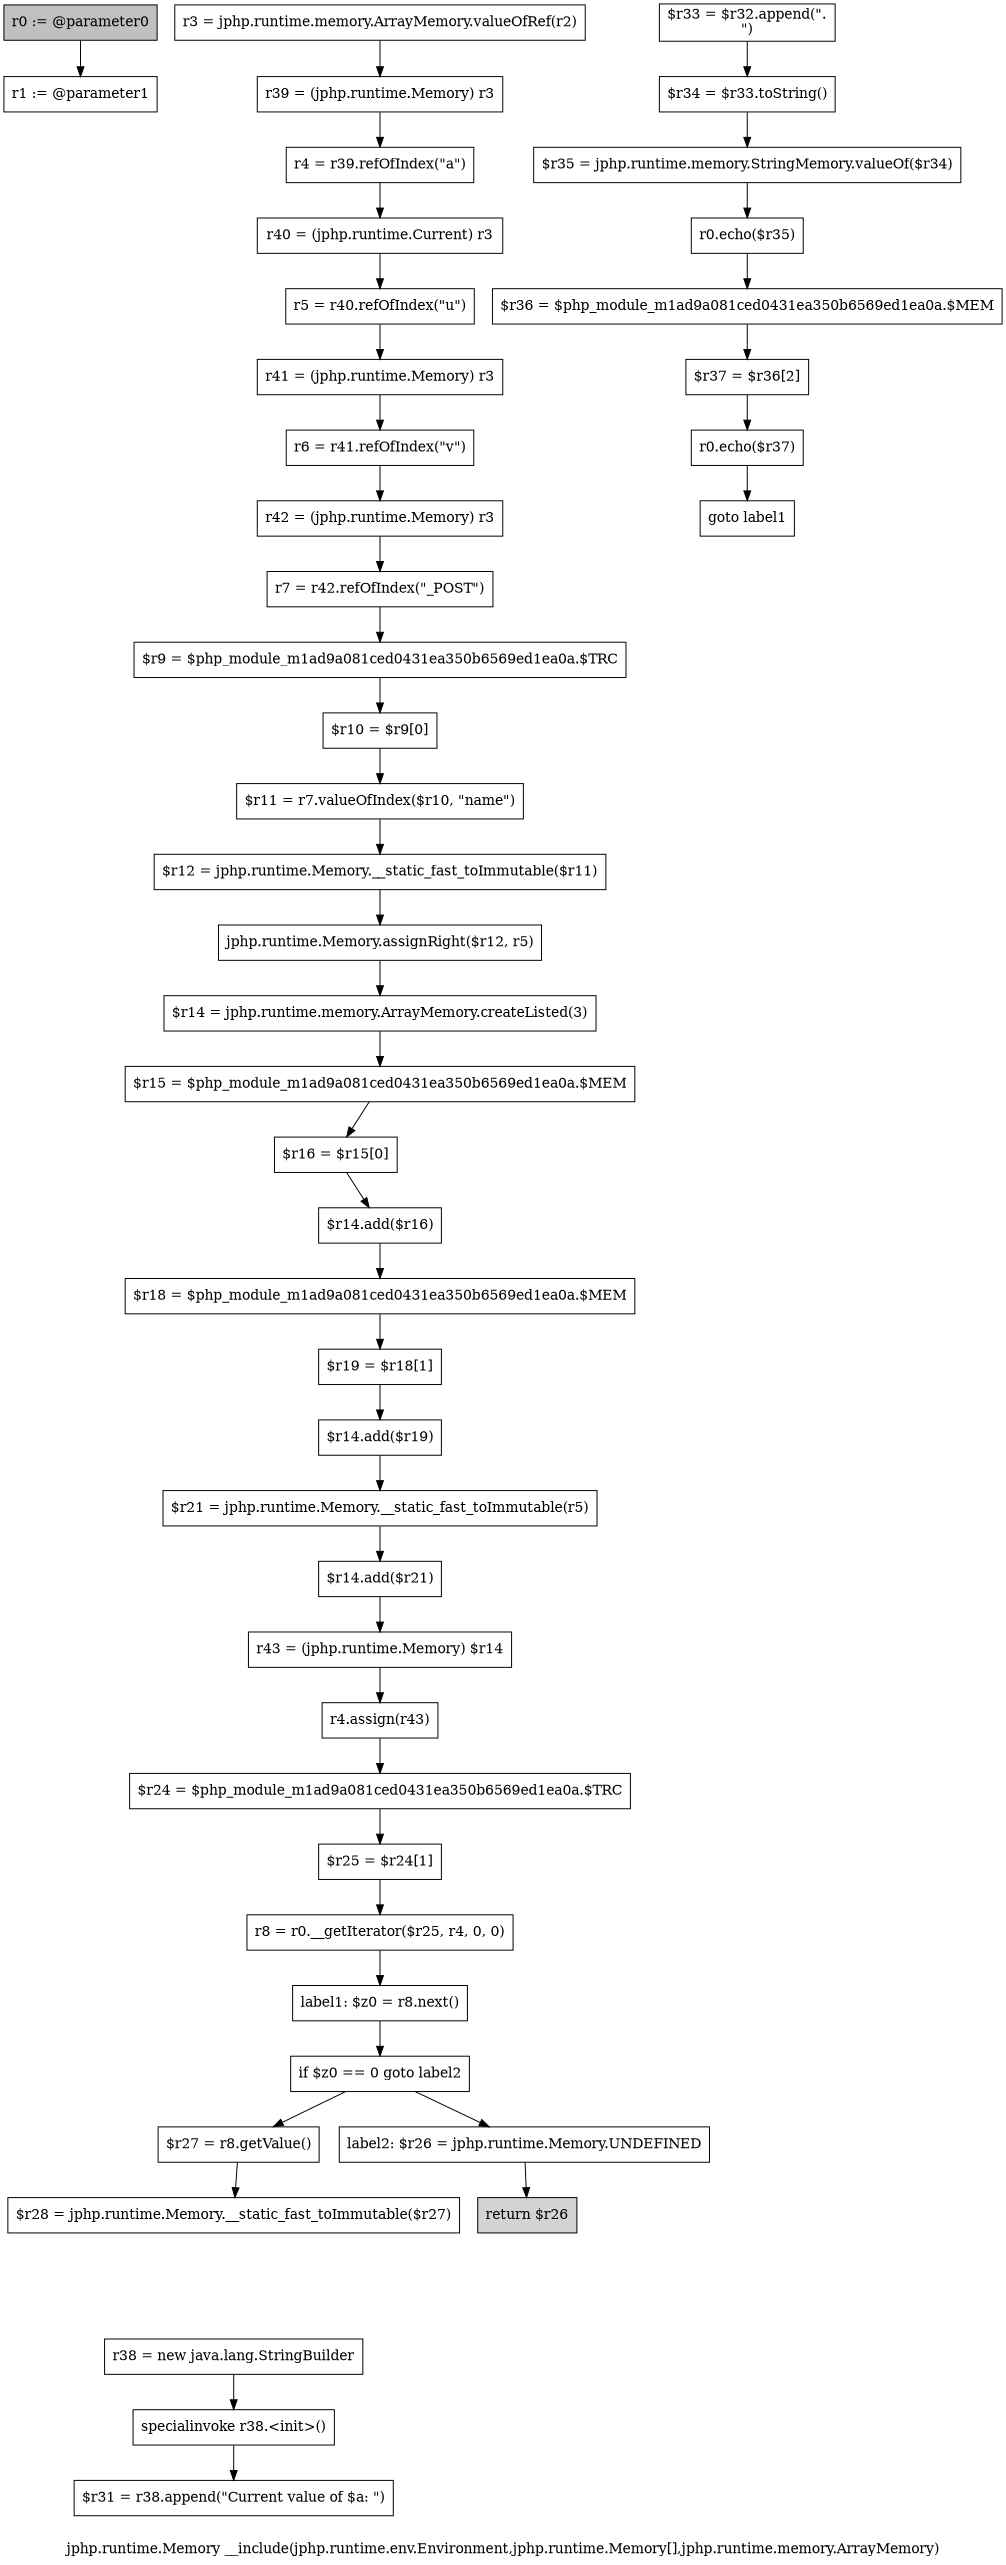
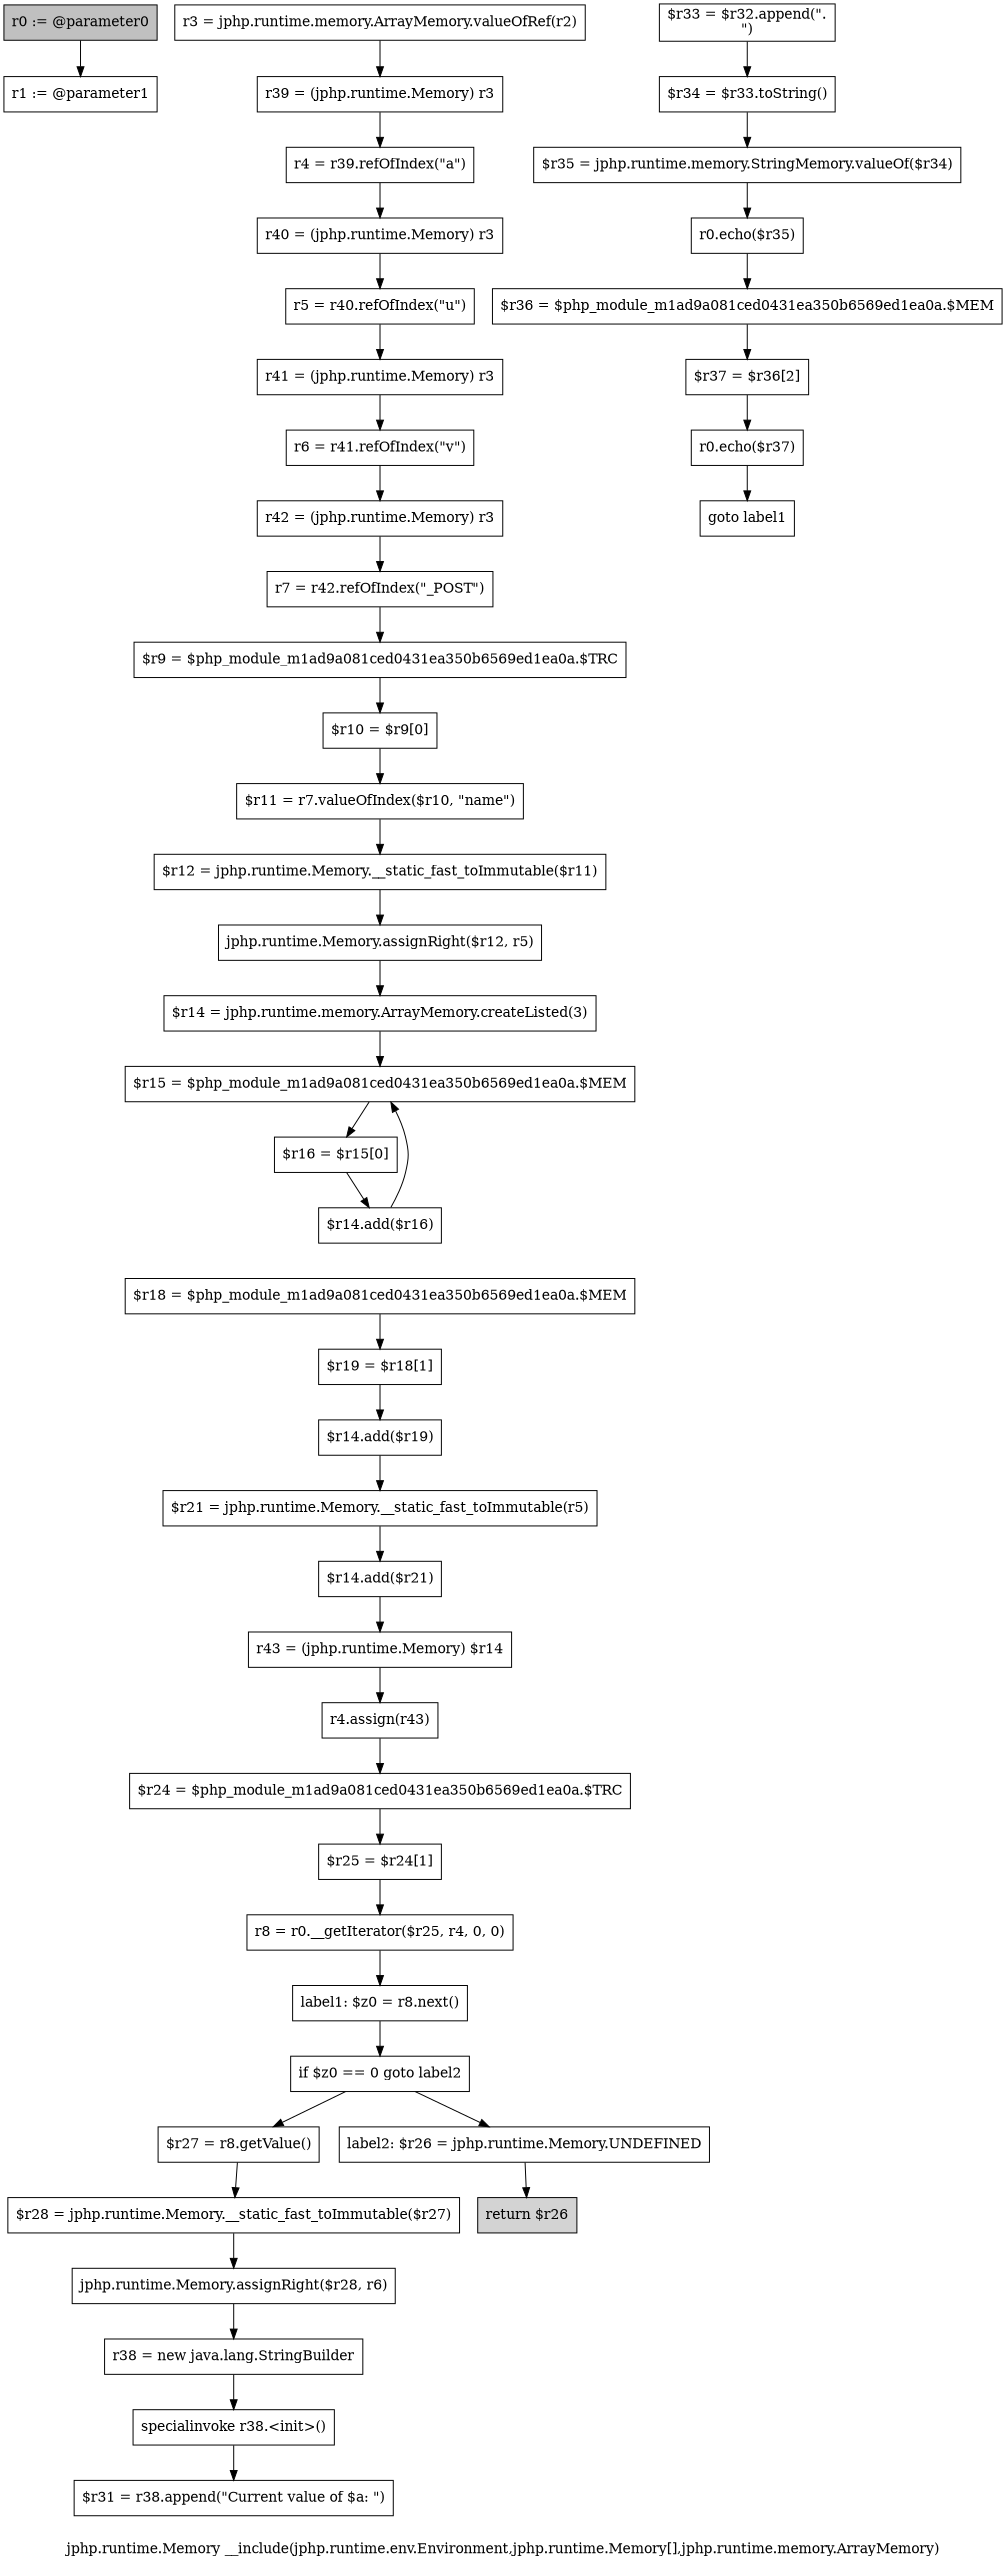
(380, 236) -> (380, 236)
(380, 1256) -> (408, 1160)
none -> (234, 2286)
